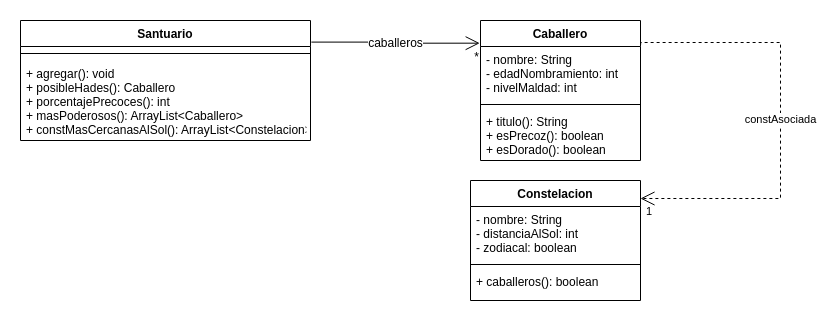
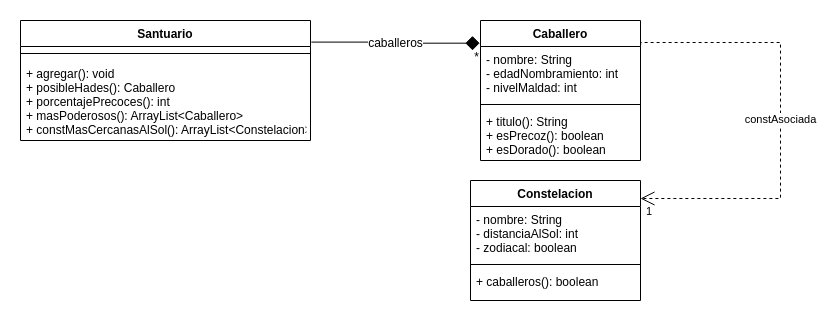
(470, 43) -> (465, 43)
